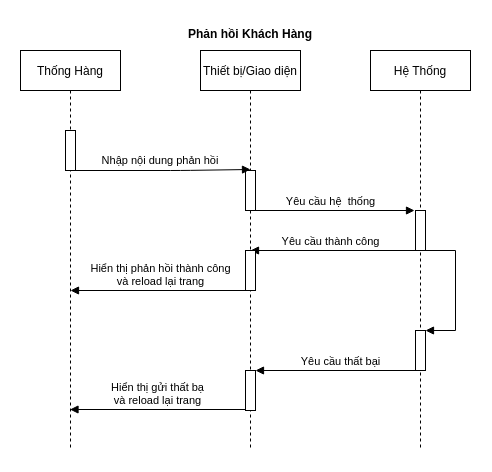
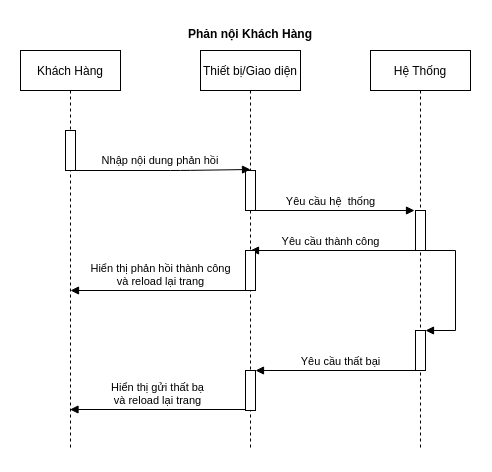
(250, 34) -> (250, 34)
(70, 71) -> (70, 71)
